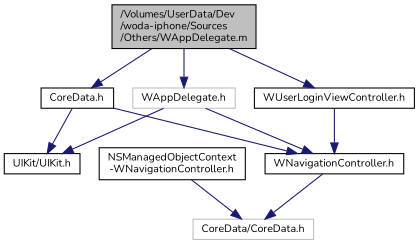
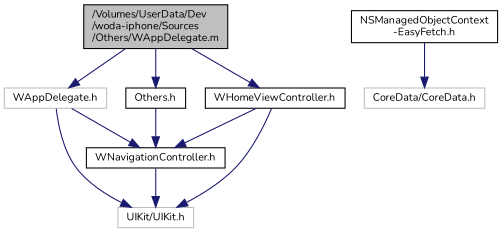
(77, 98) -> (275, 98)
(334, 98) -> (156, 98)
(42, 164) -> (156, 218)
(172, 164) -> (425, 27)
(298, 193) -> (156, 182)
